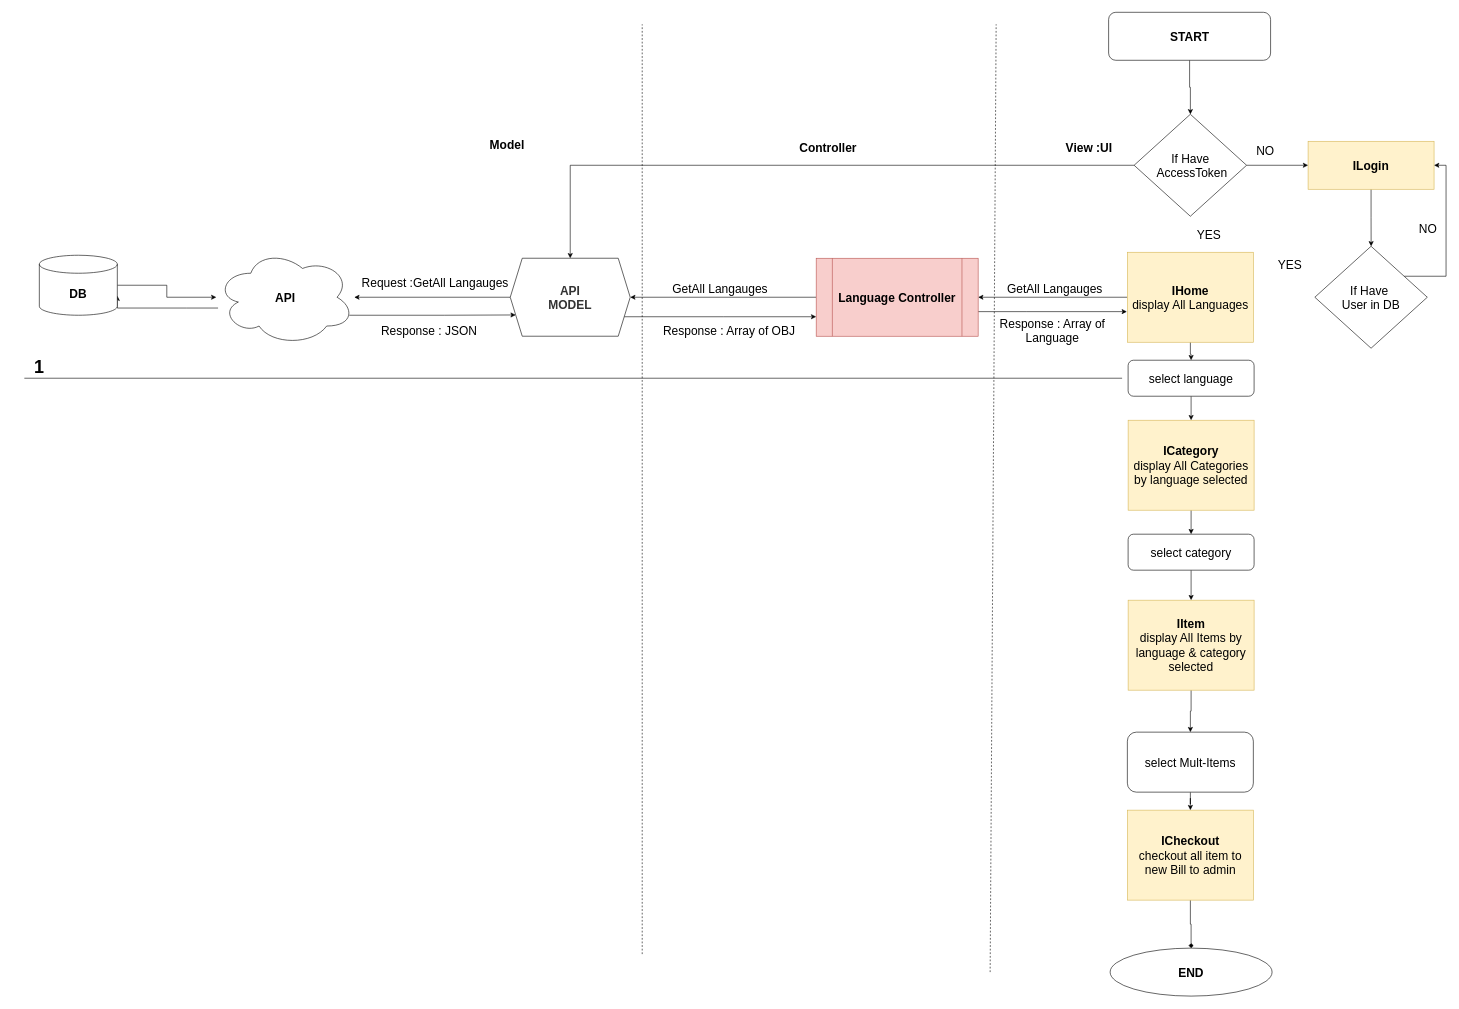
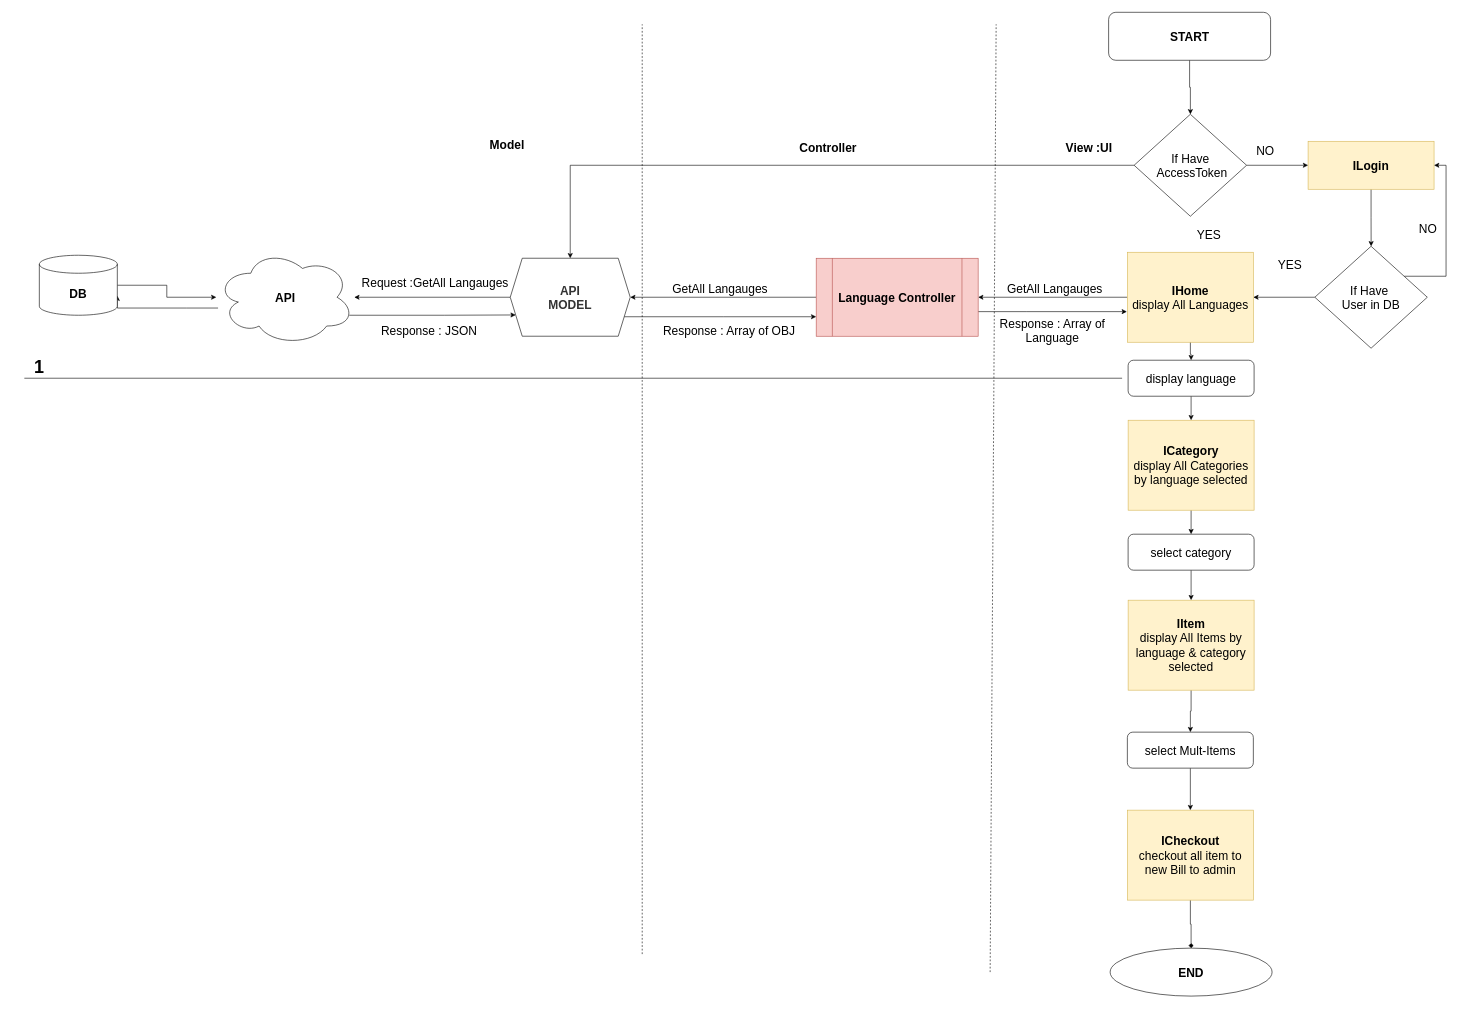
none -> (1258, 297)
(1191, 378) -> (1191, 378)
(1191, 762) -> (1191, 750)
